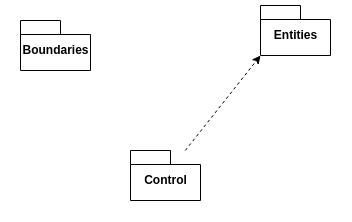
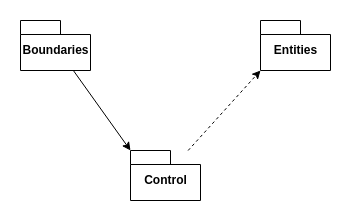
(296, 31) -> (296, 46)
none -> (100, 107)
